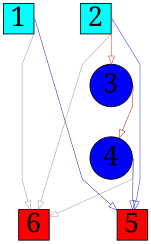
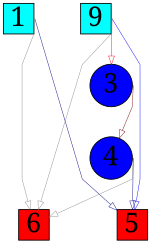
(96, 19) -> (96, 19)
